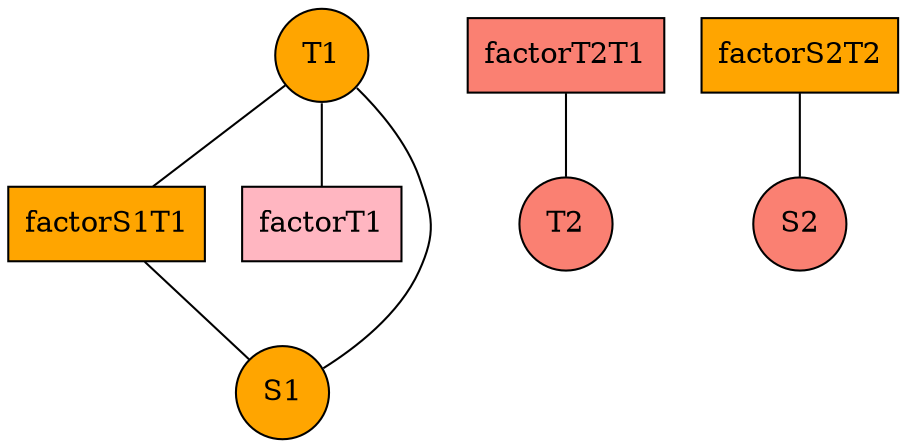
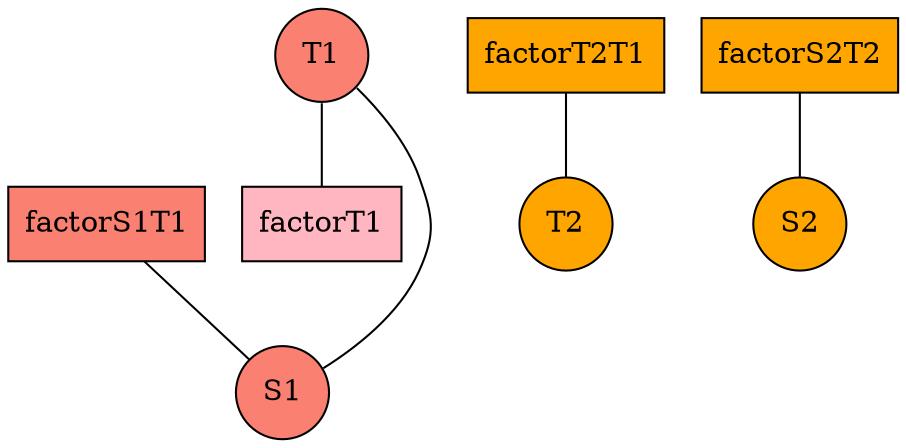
(322, 55) -> (322, 55)
(566, 55) -> (566, 55)
(219, 136) -> none
(107, 224) -> (107, 224)
(566, 224) -> (566, 224)
(800, 224) -> (800, 224)
(282, 393) -> (282, 393)
